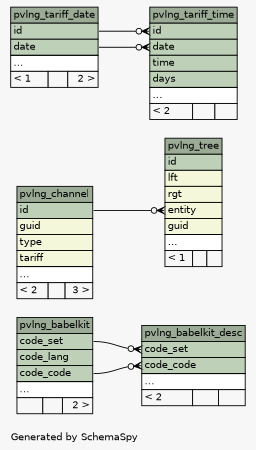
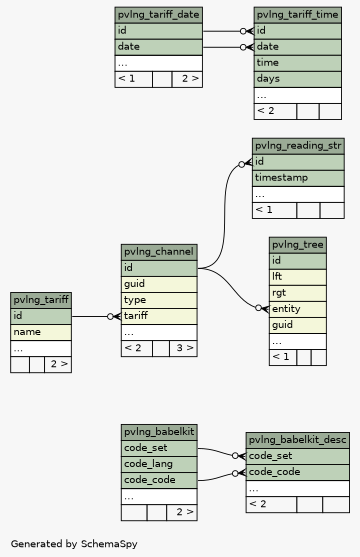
none -> (298, 178)
none -> (41, 333)
